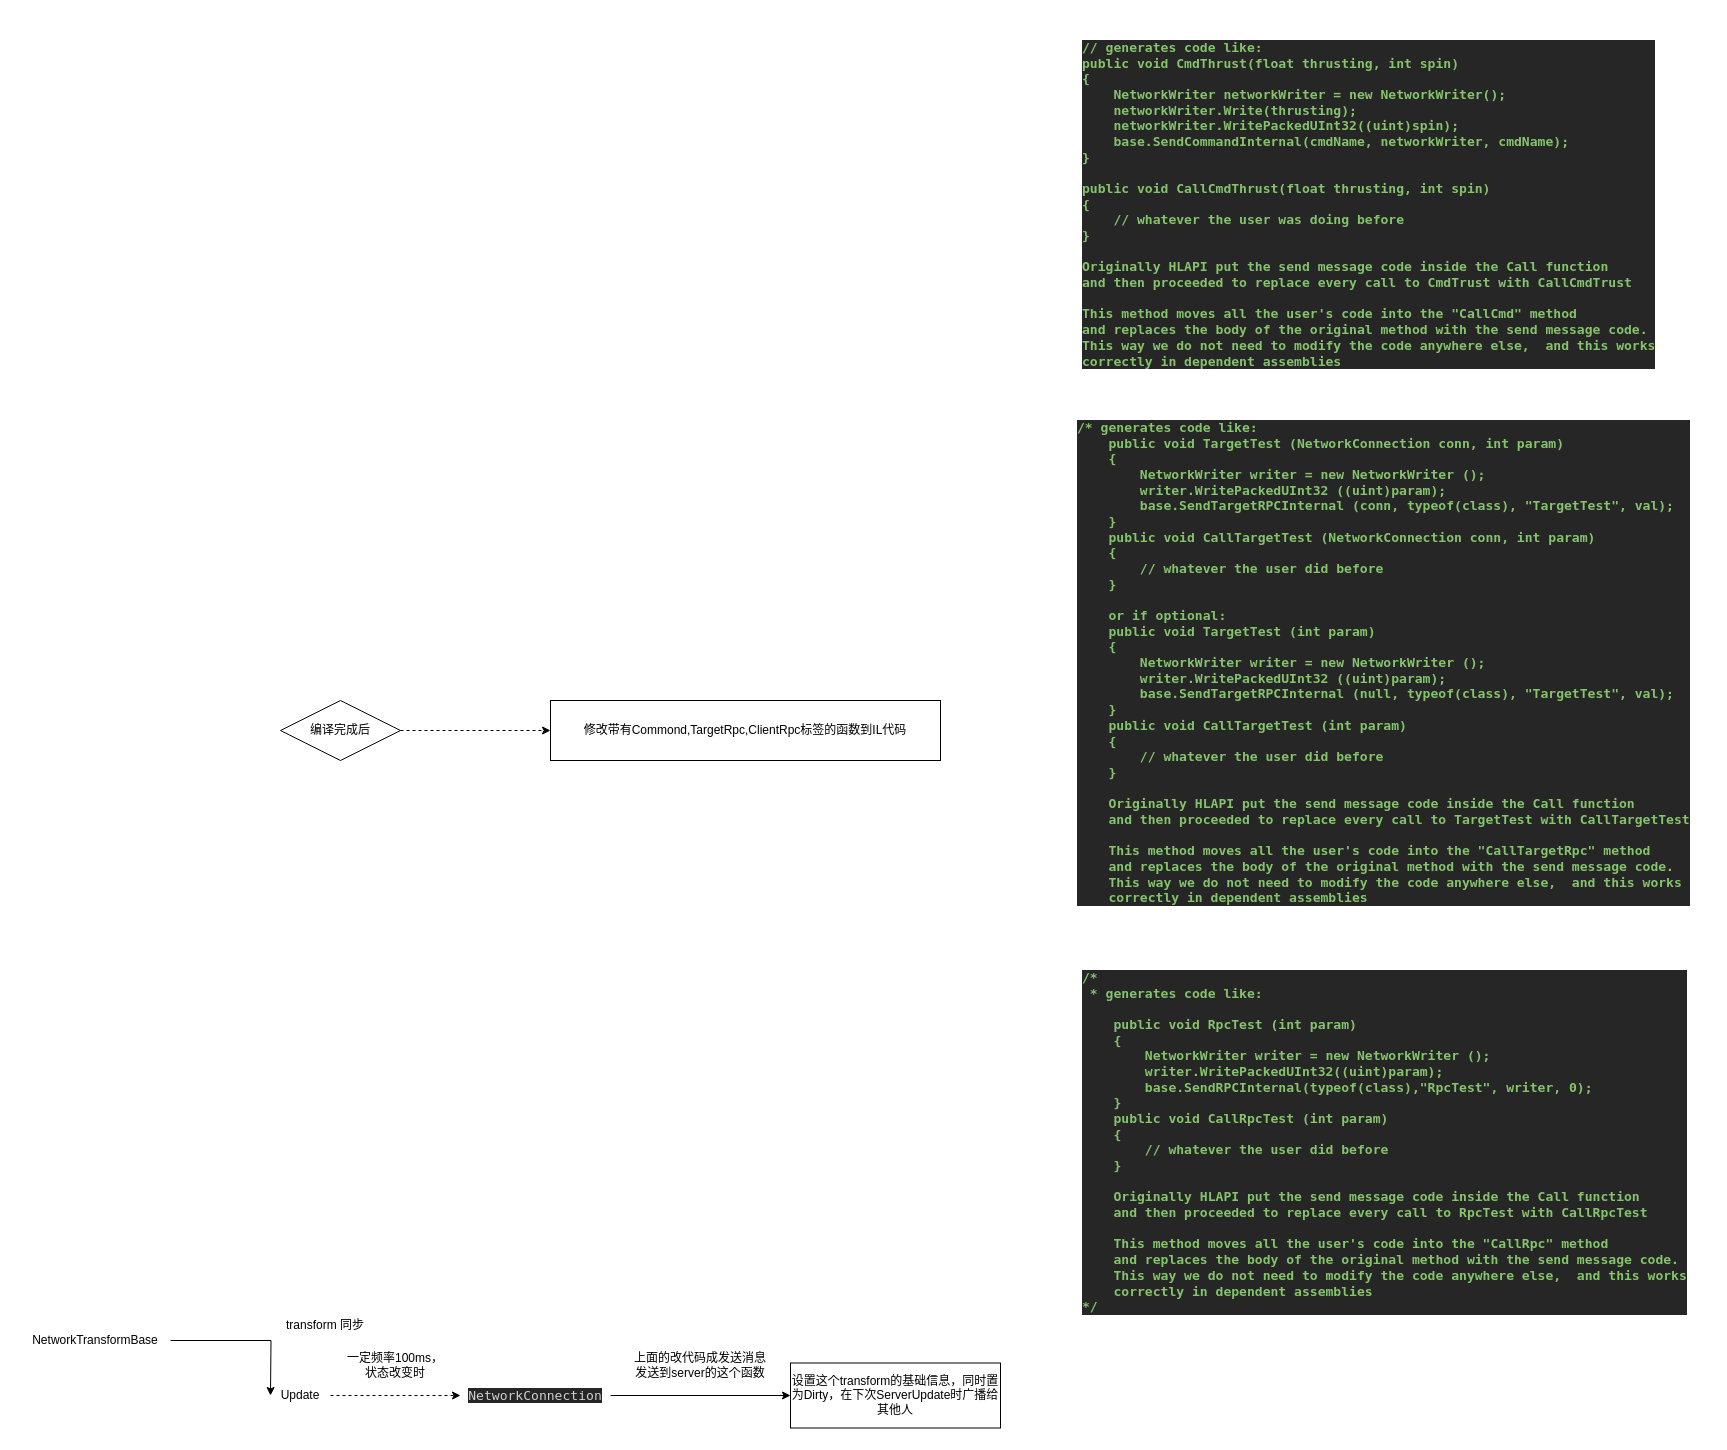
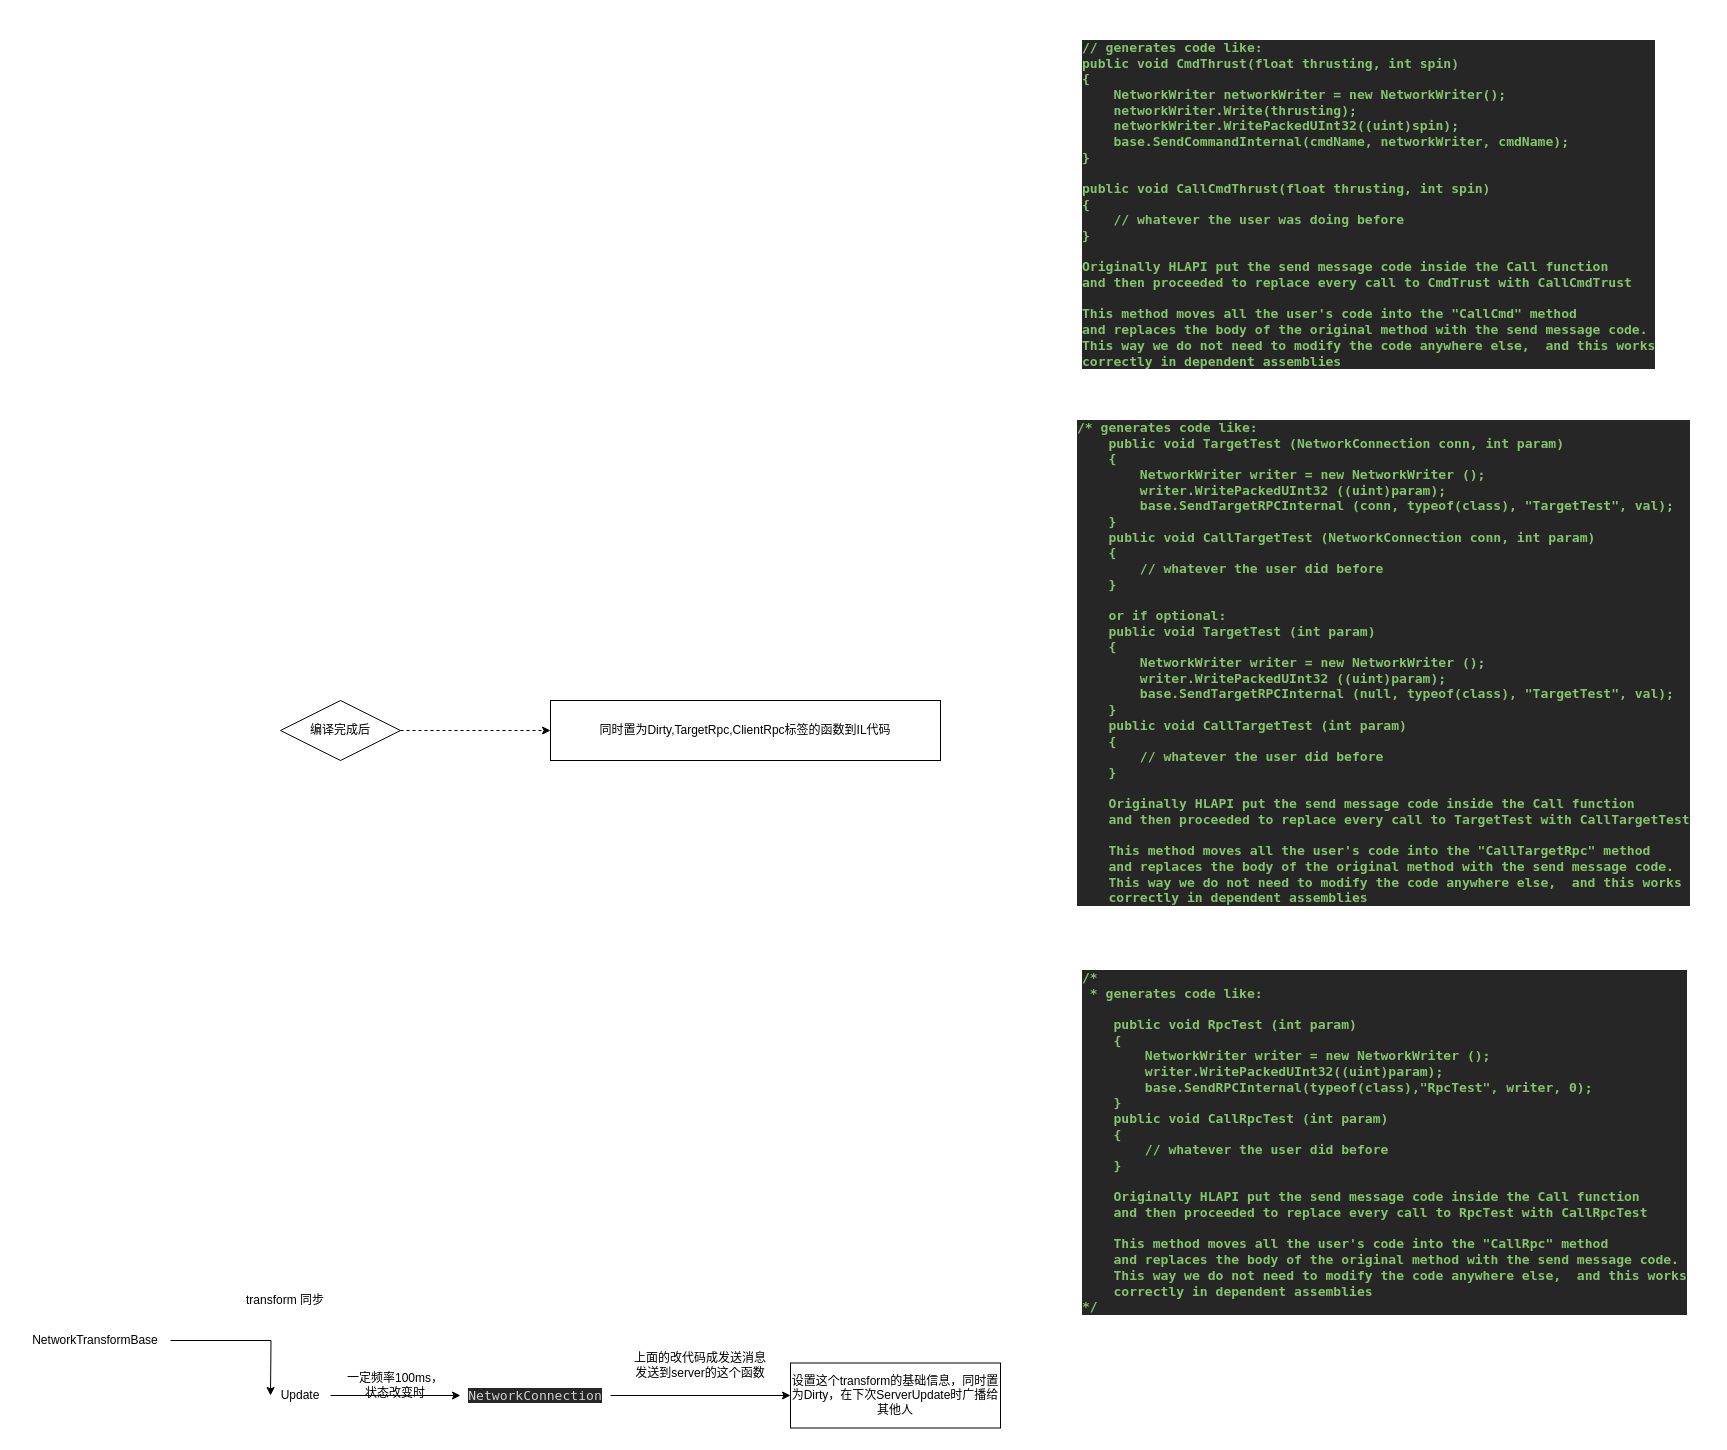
(746, 731) -> (746, 731)
(326, 1326) -> (286, 1301)
(396, 1366) -> (396, 1386)
(392, 1396) -> (392, 1396)
